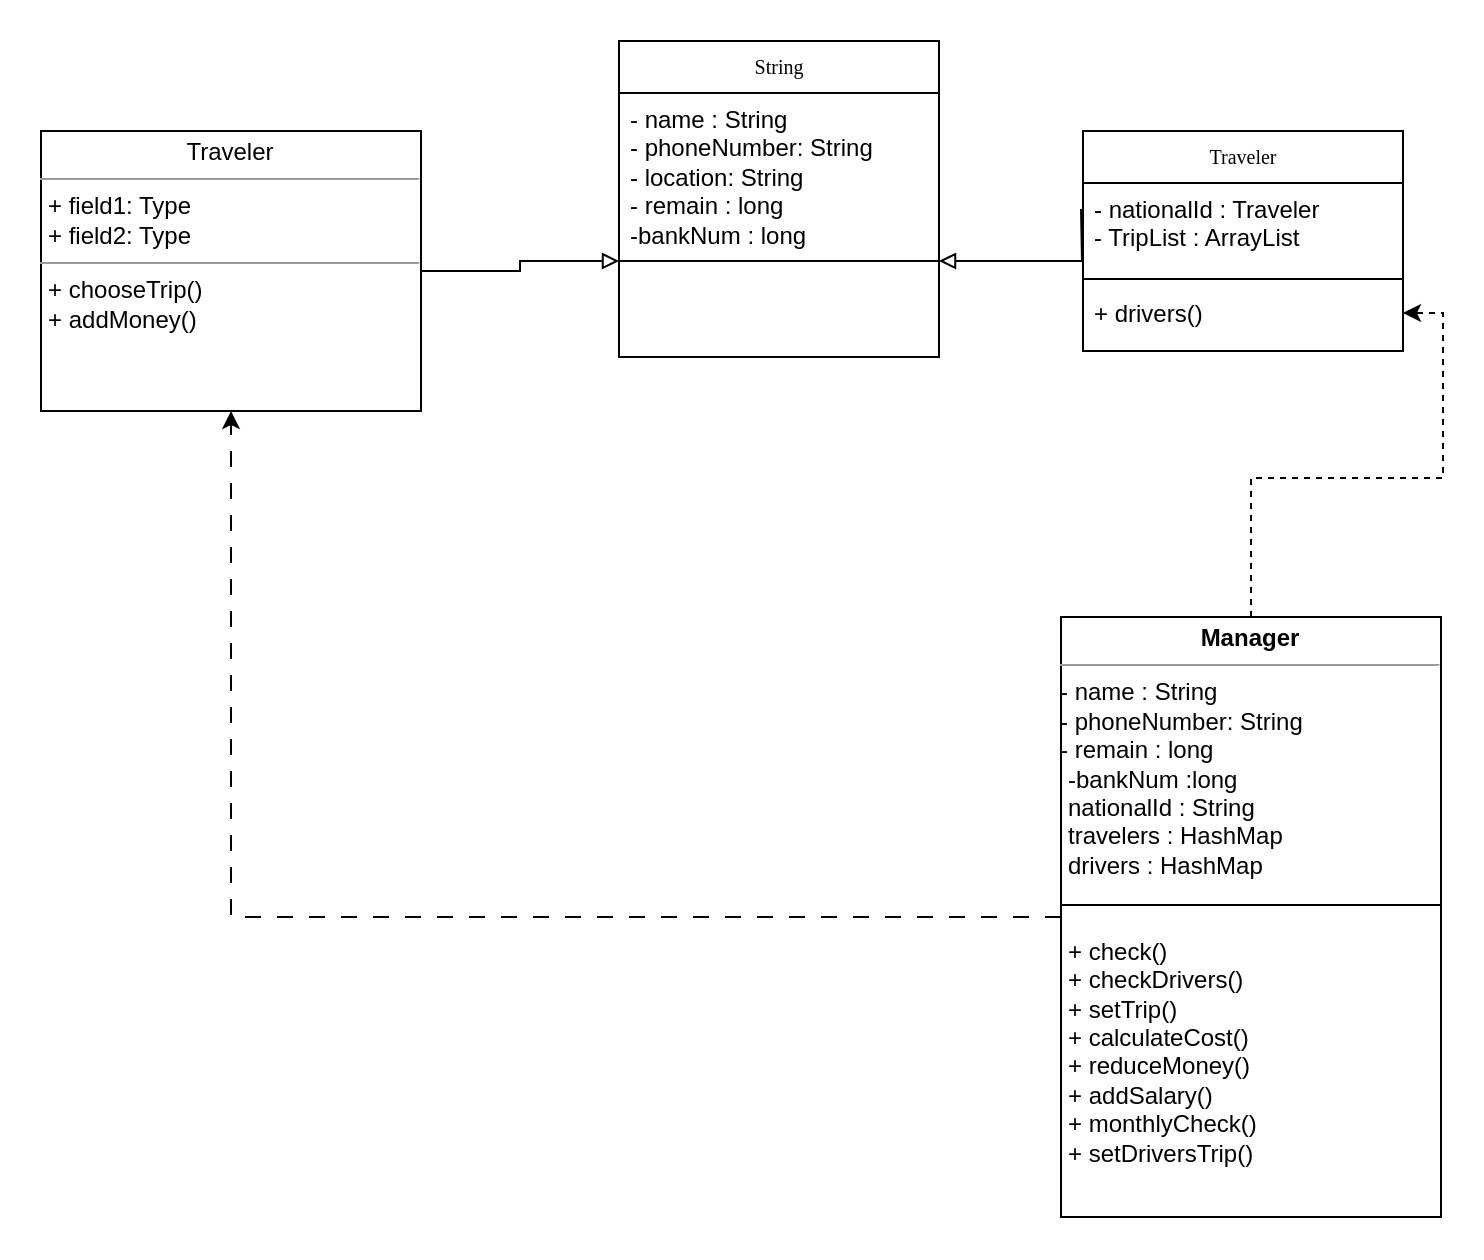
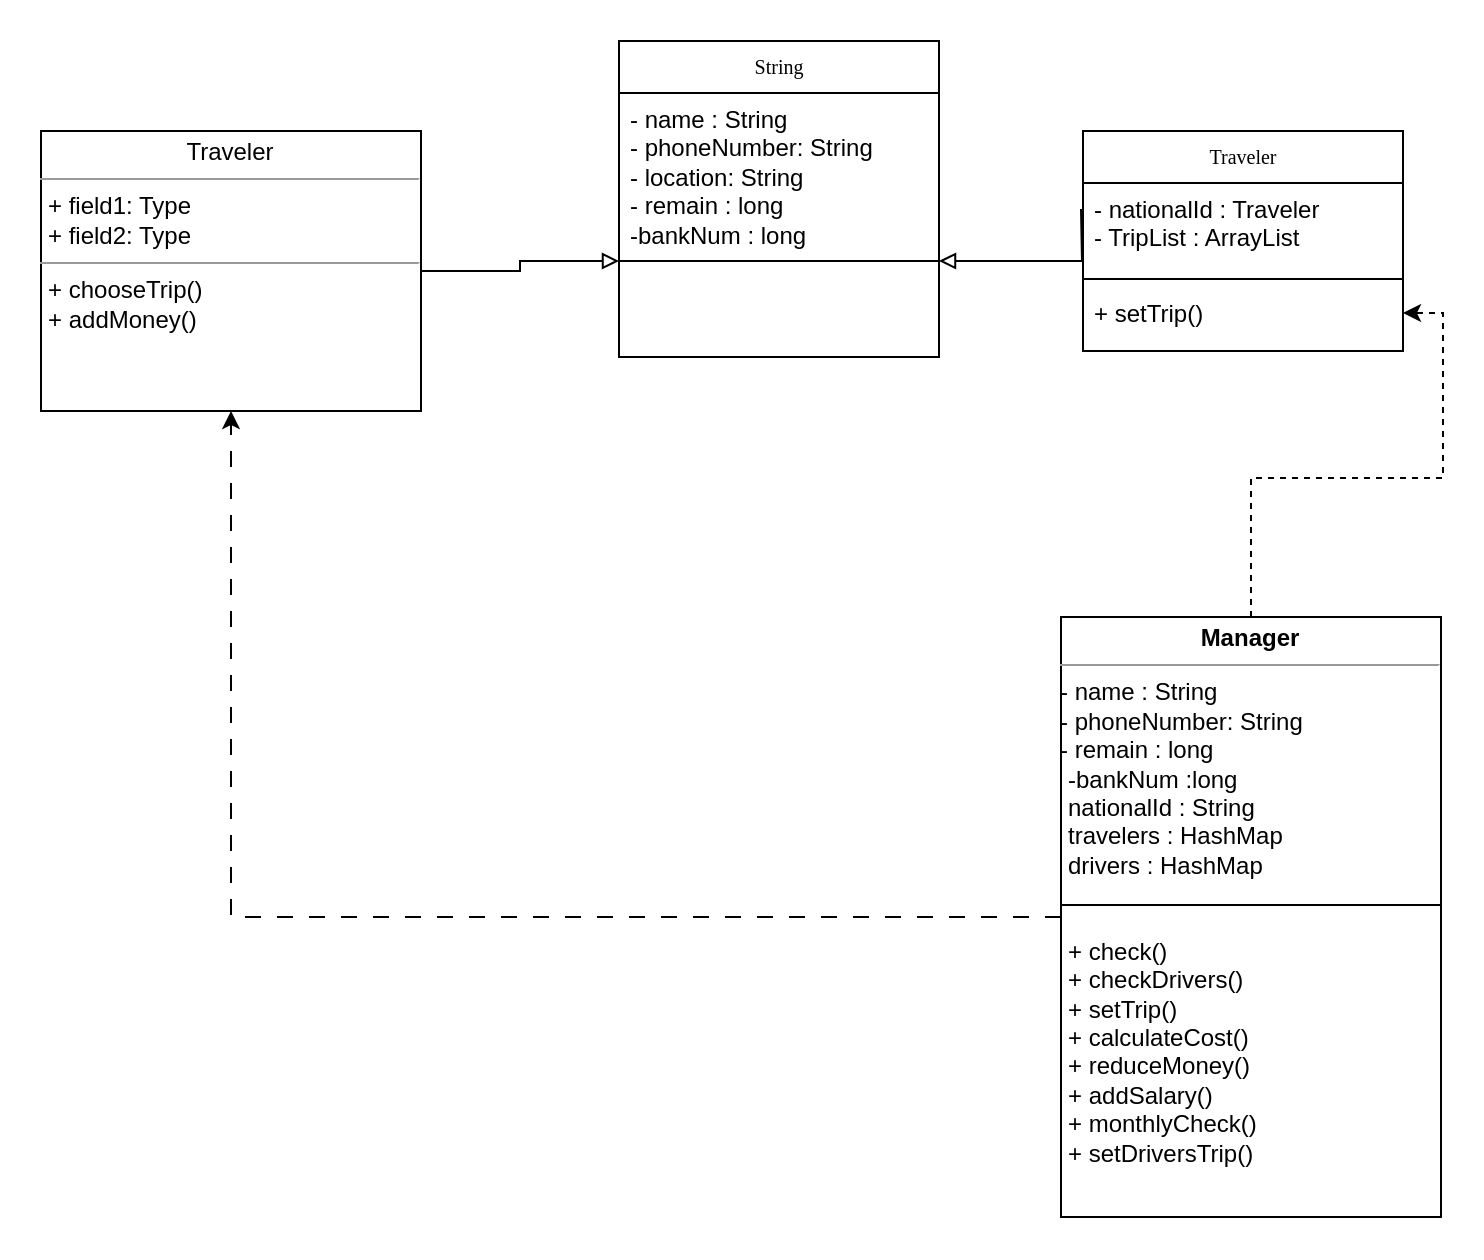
(1163, 315) -> (1163, 315)
